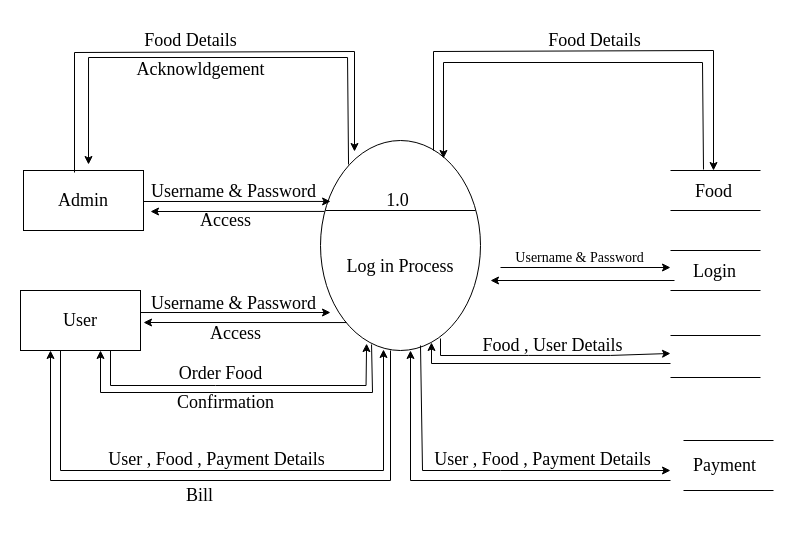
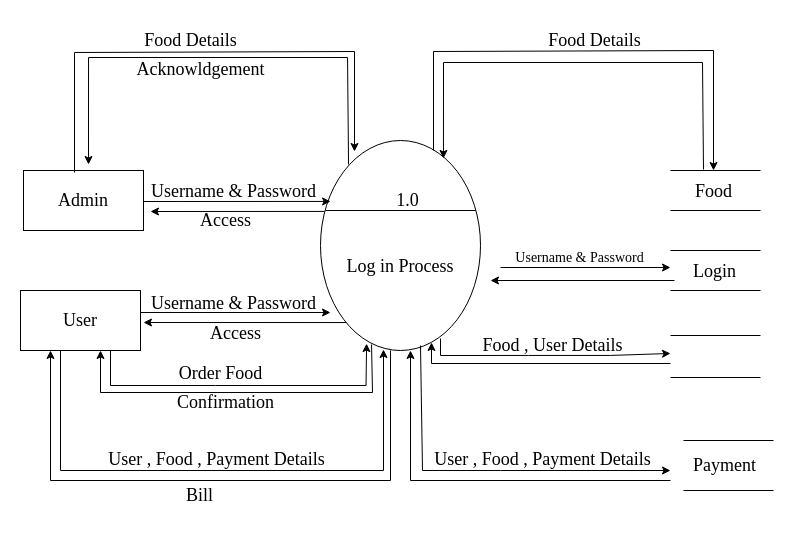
(398, 201) -> (408, 201)
